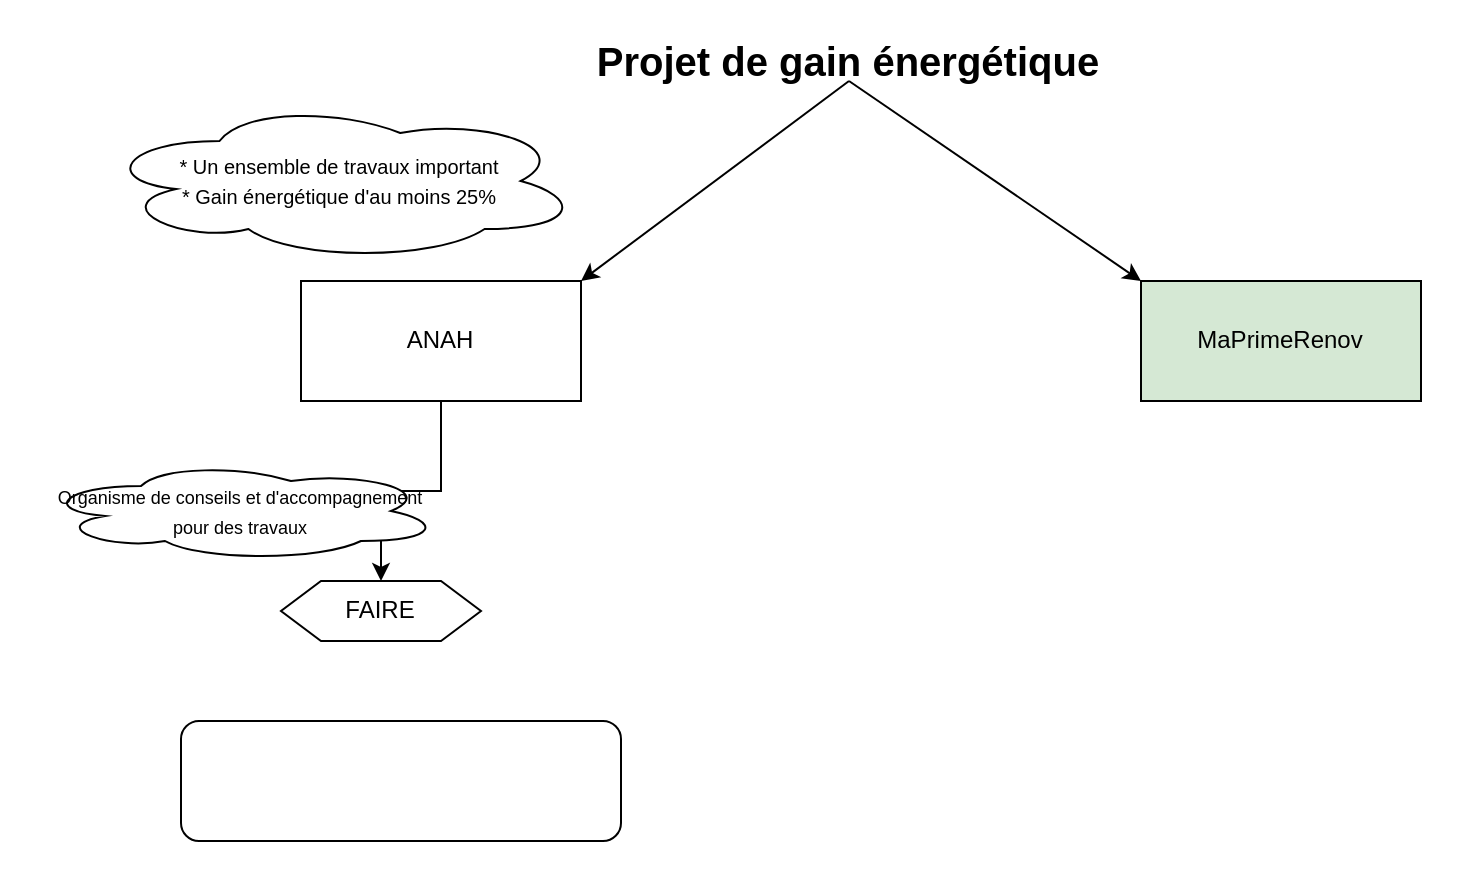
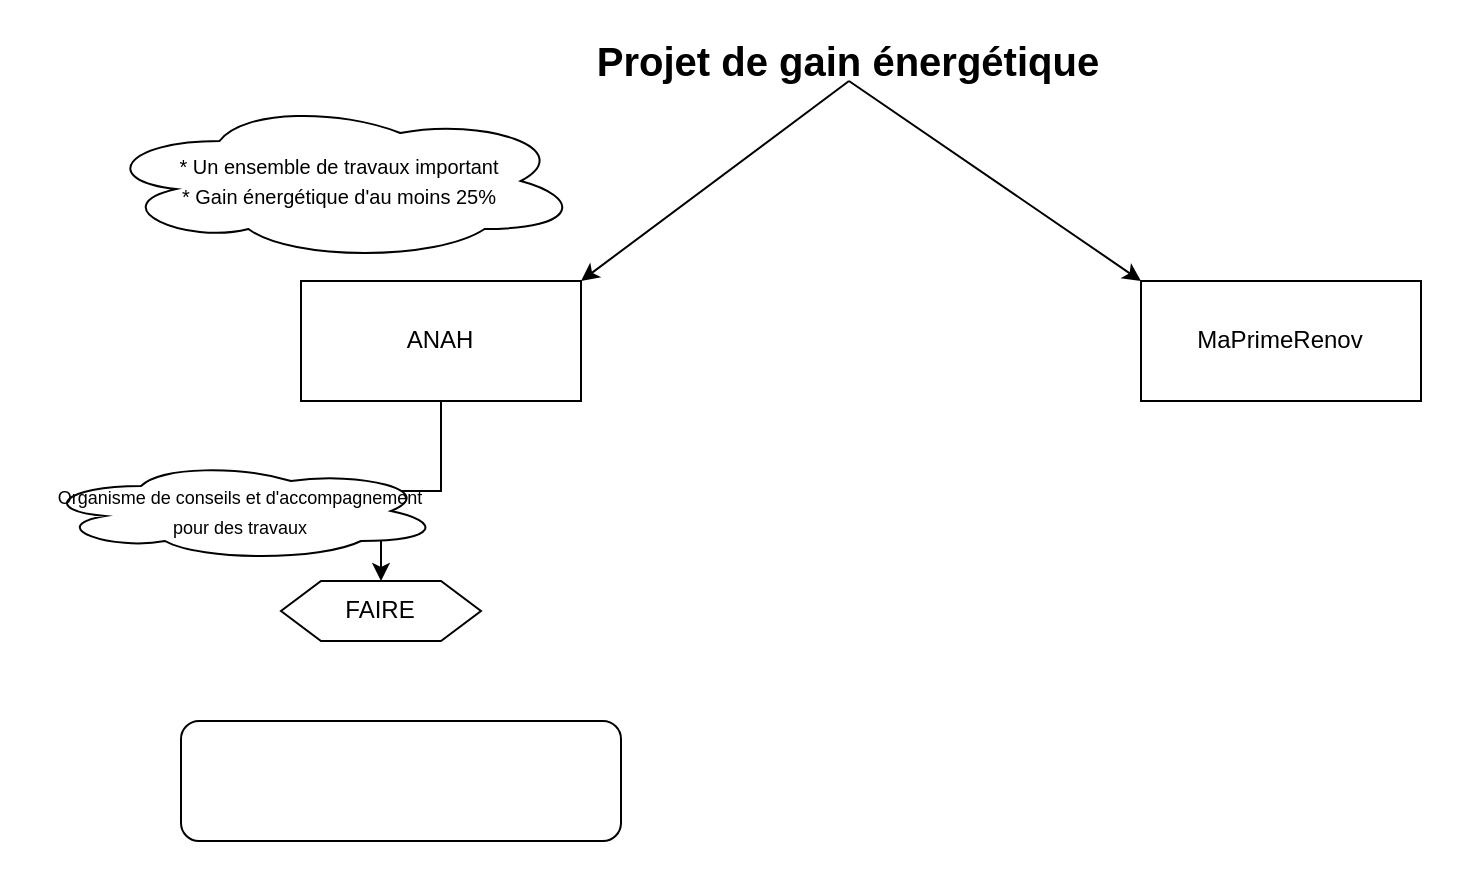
(1281, 341) -> (1281, 341)
